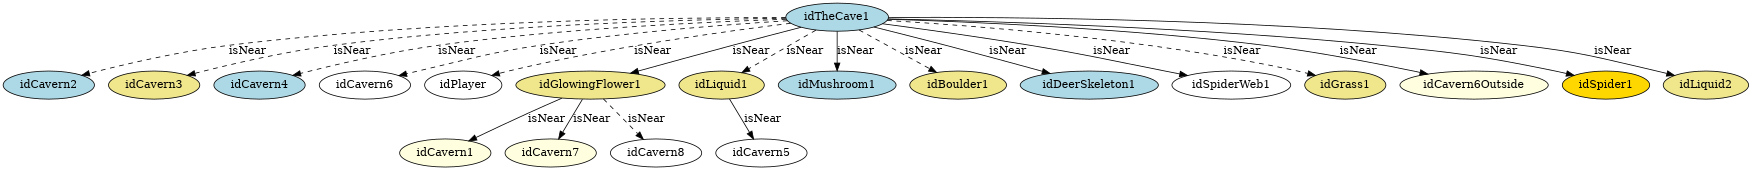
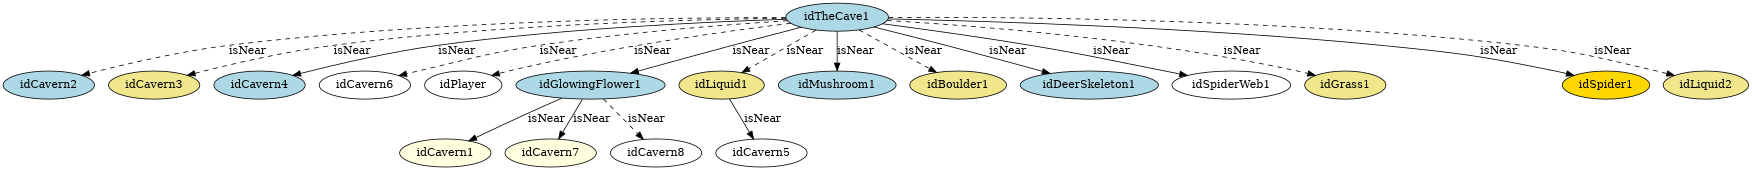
(1279, 26) -> (1279, 26)
(542, 34) -> (542, 34)
(590, 85) -> (590, 85)
(1474, 85) -> none
